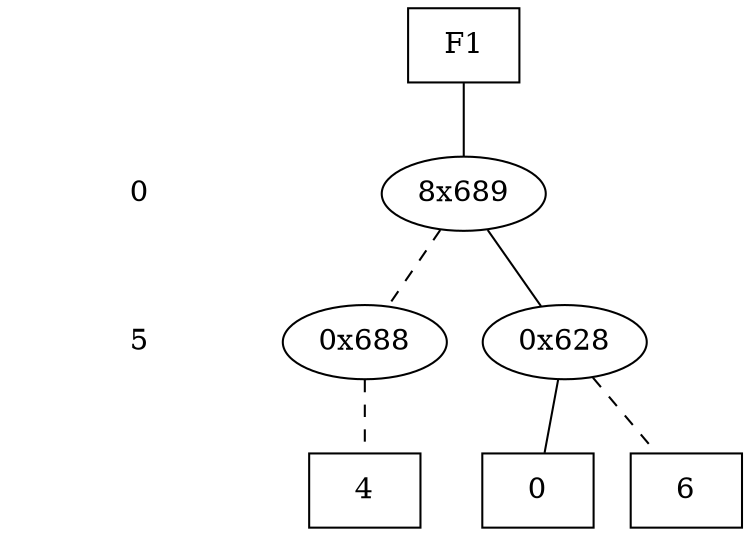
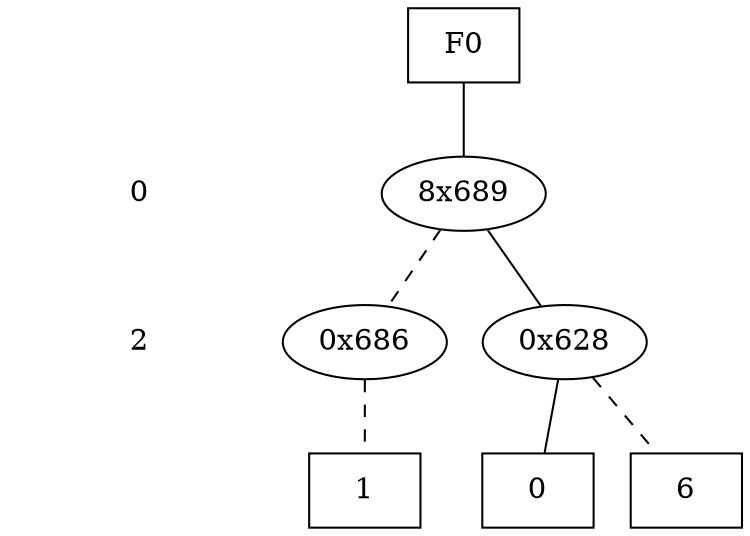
(464, 45) -> (464, 45)
(140, 342) -> (140, 342)
(365, 342) -> (365, 342)
(365, 491) -> (365, 491)
